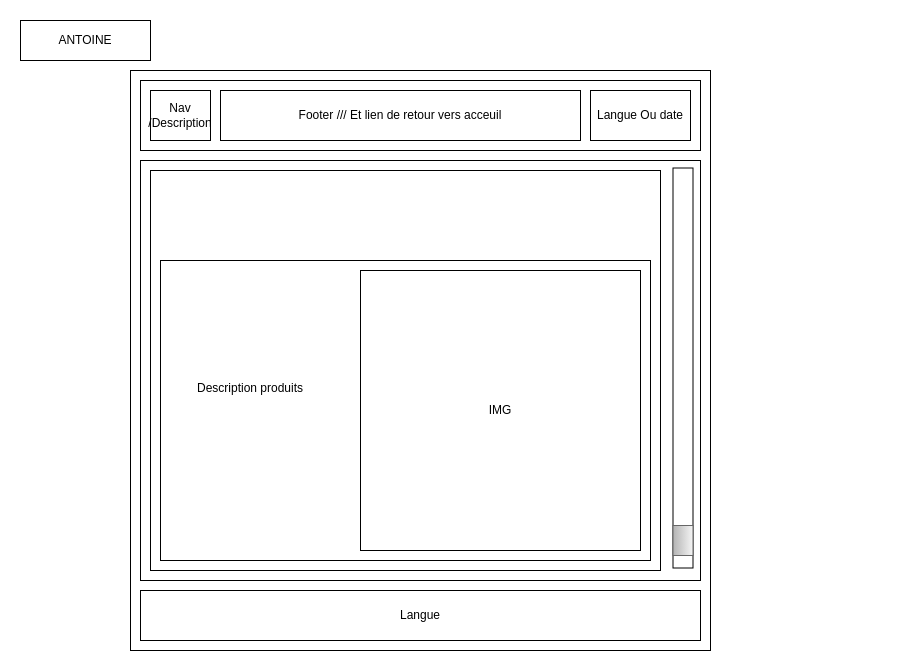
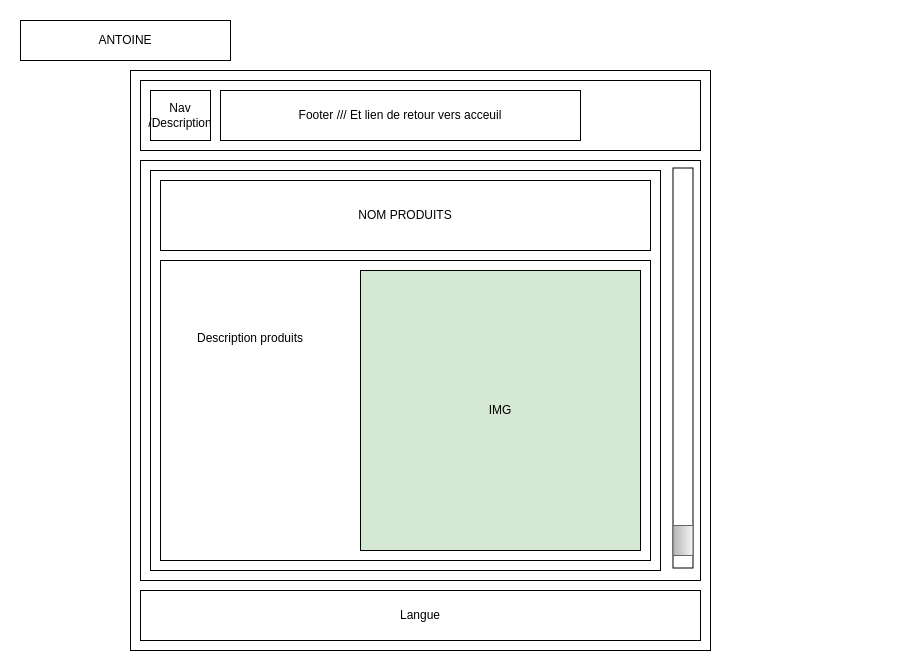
(86, 41) -> (126, 41)
(641, 116) -> none
none -> (406, 216)
(251, 388) -> (251, 338)
(501, 411) -> (501, 411)
